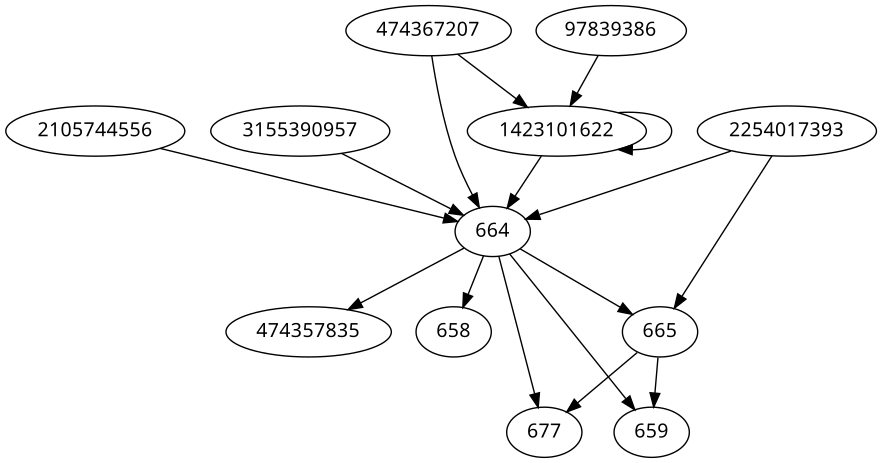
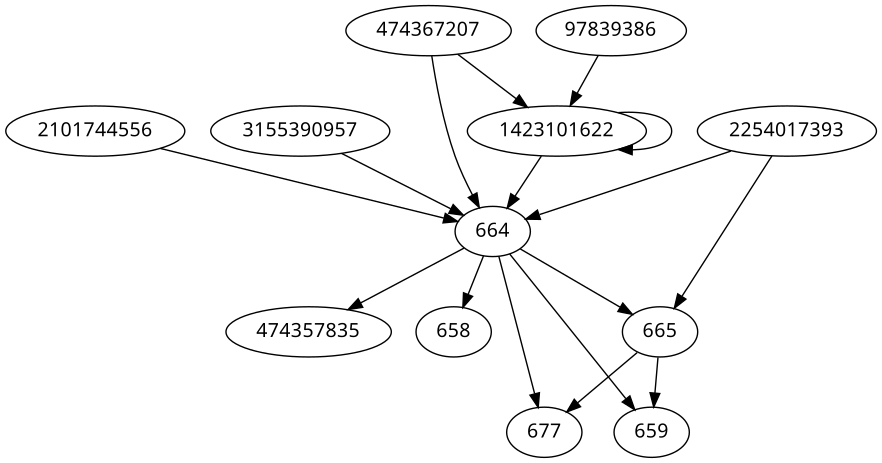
(95, 131) -> (95, 131)
